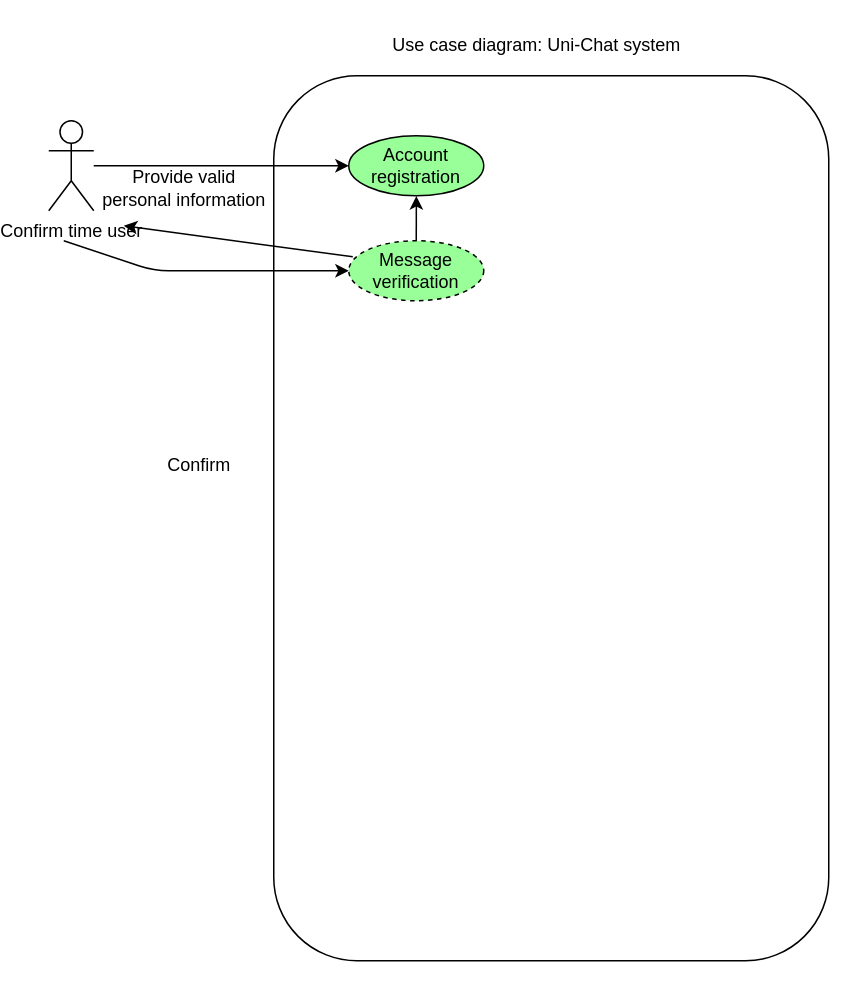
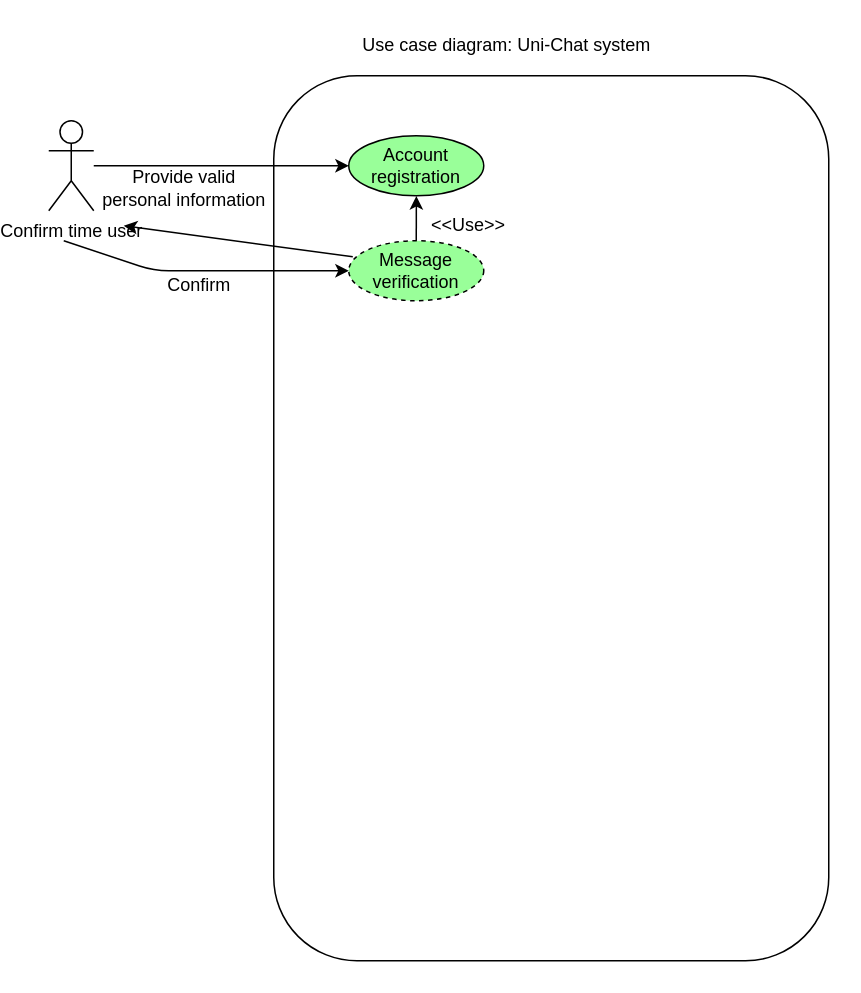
(536, 46) -> (506, 46)
none -> (469, 226)
(199, 466) -> (199, 286)
